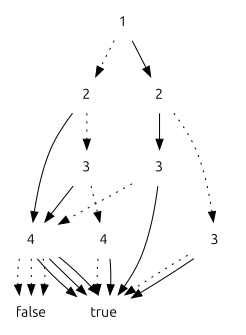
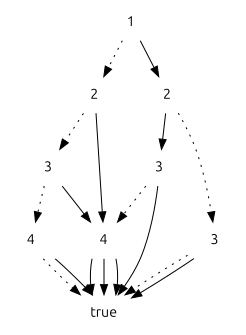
(31, 313) -> none
